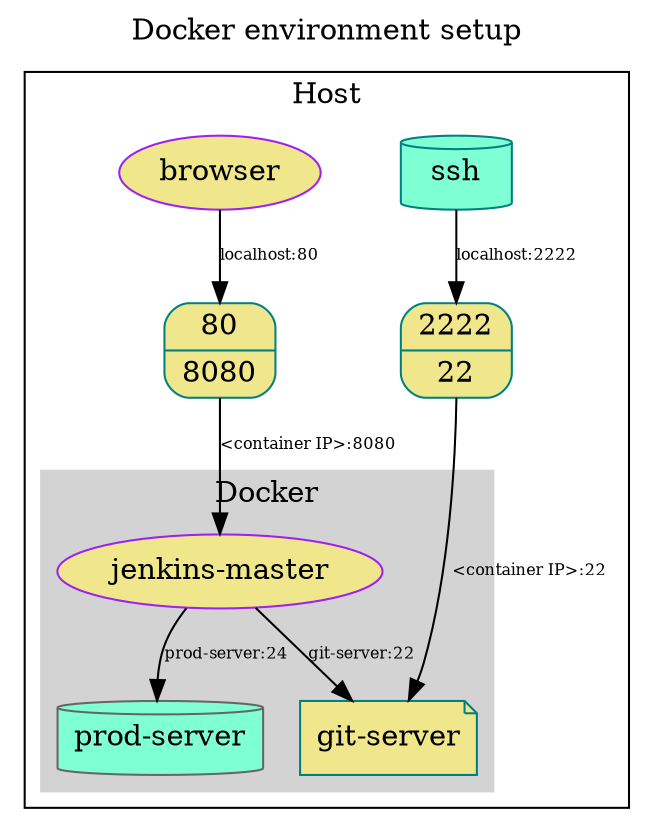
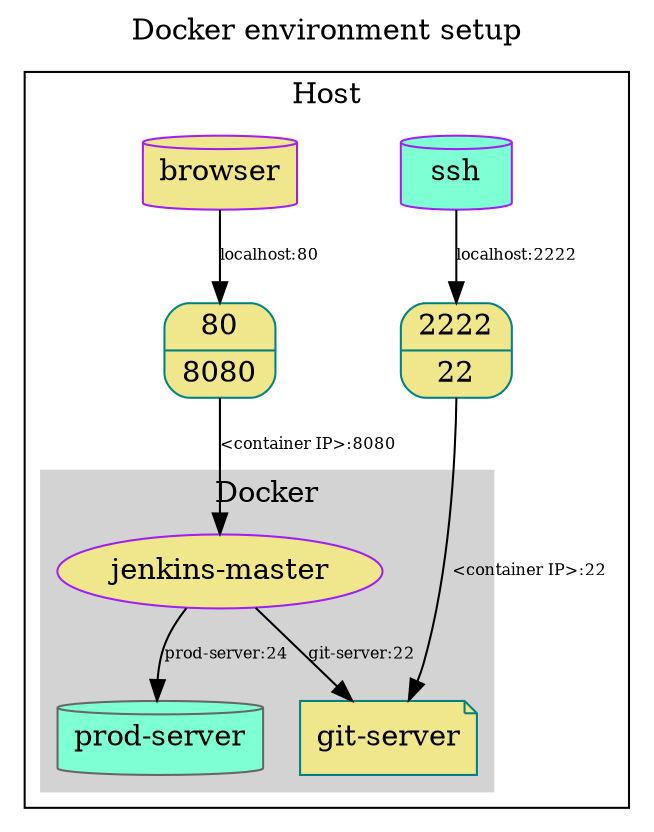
(220, 173) -> (220, 173)
(456, 173) -> (456, 173)
